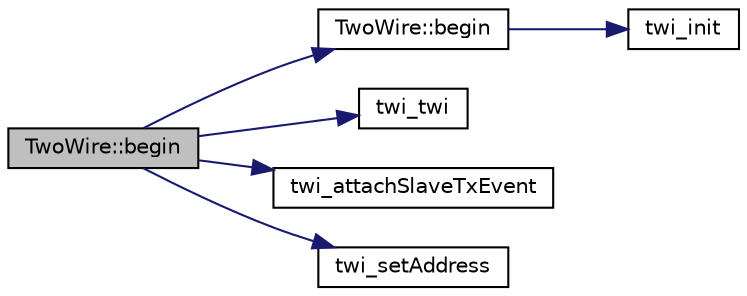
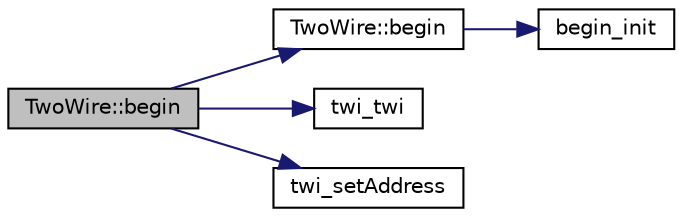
(684, 29) -> (606, 29)
(413, 188) -> none
